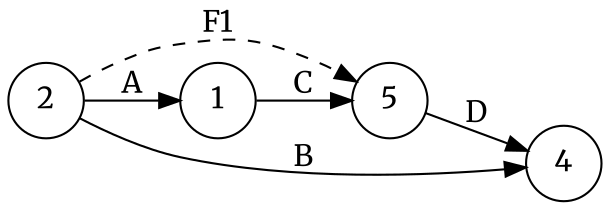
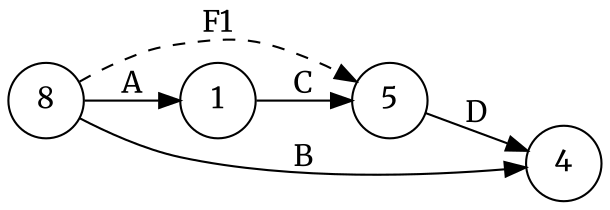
(46, 101) -> (46, 101)
